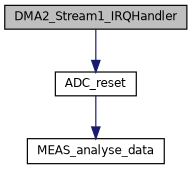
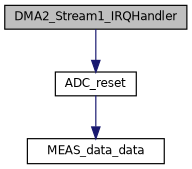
(96, 151) -> (96, 151)
